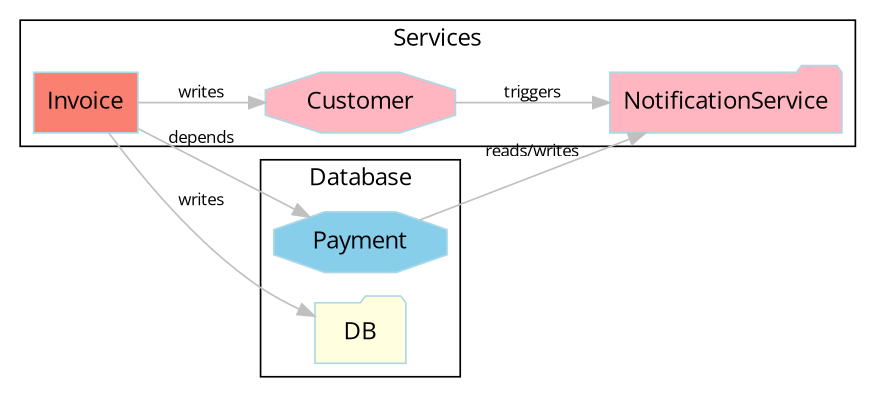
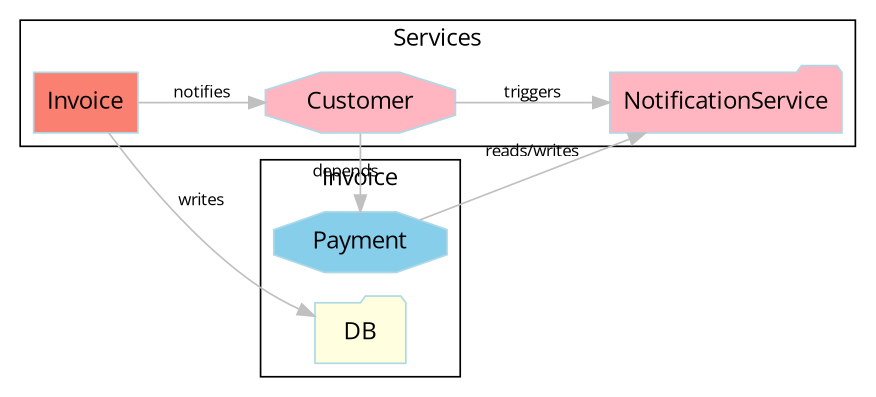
(202, 93) -> (202, 93)
(216, 169) -> (360, 170)
(360, 179) -> (360, 179)
